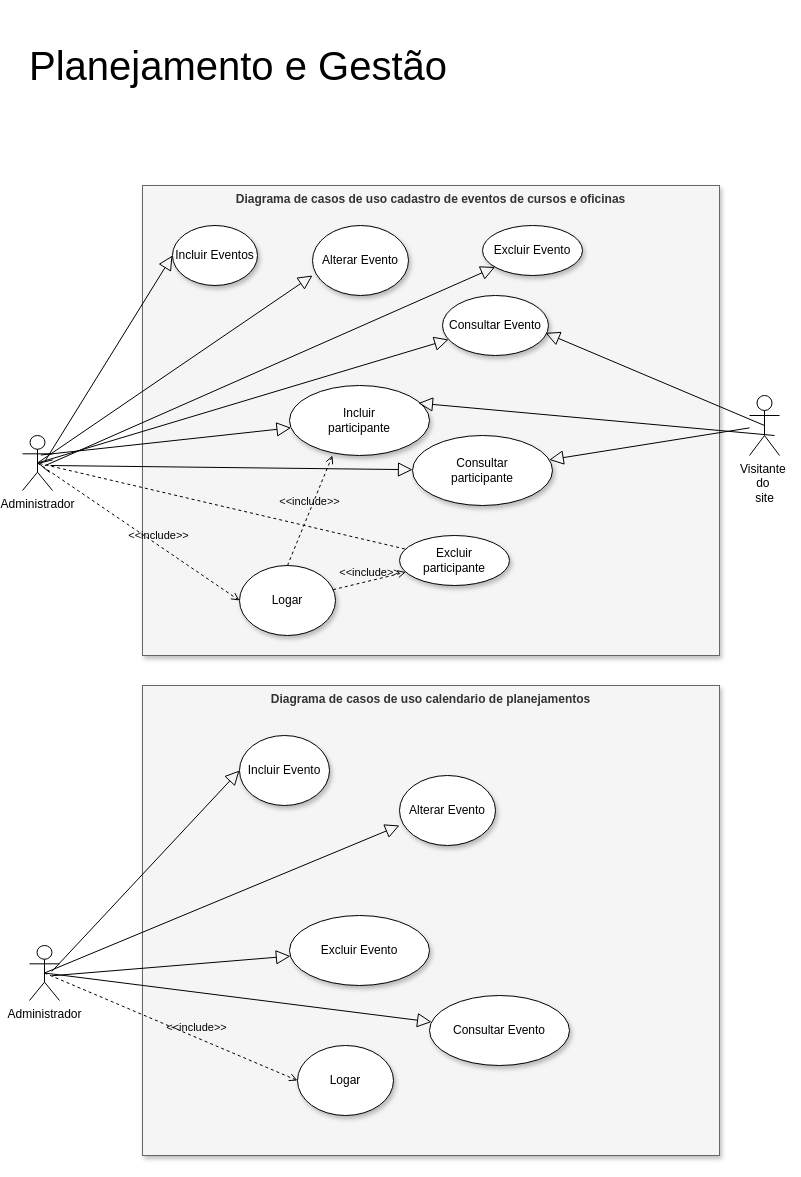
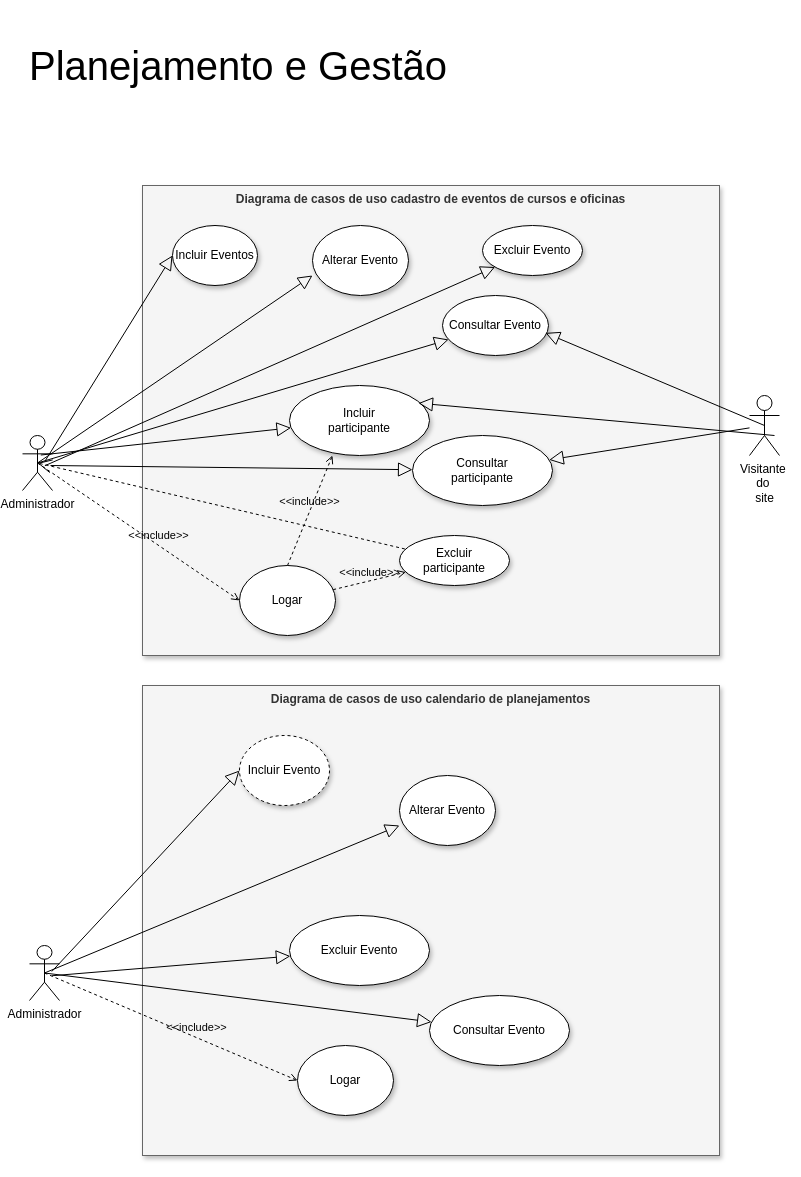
(285, 771) -> (285, 771)
